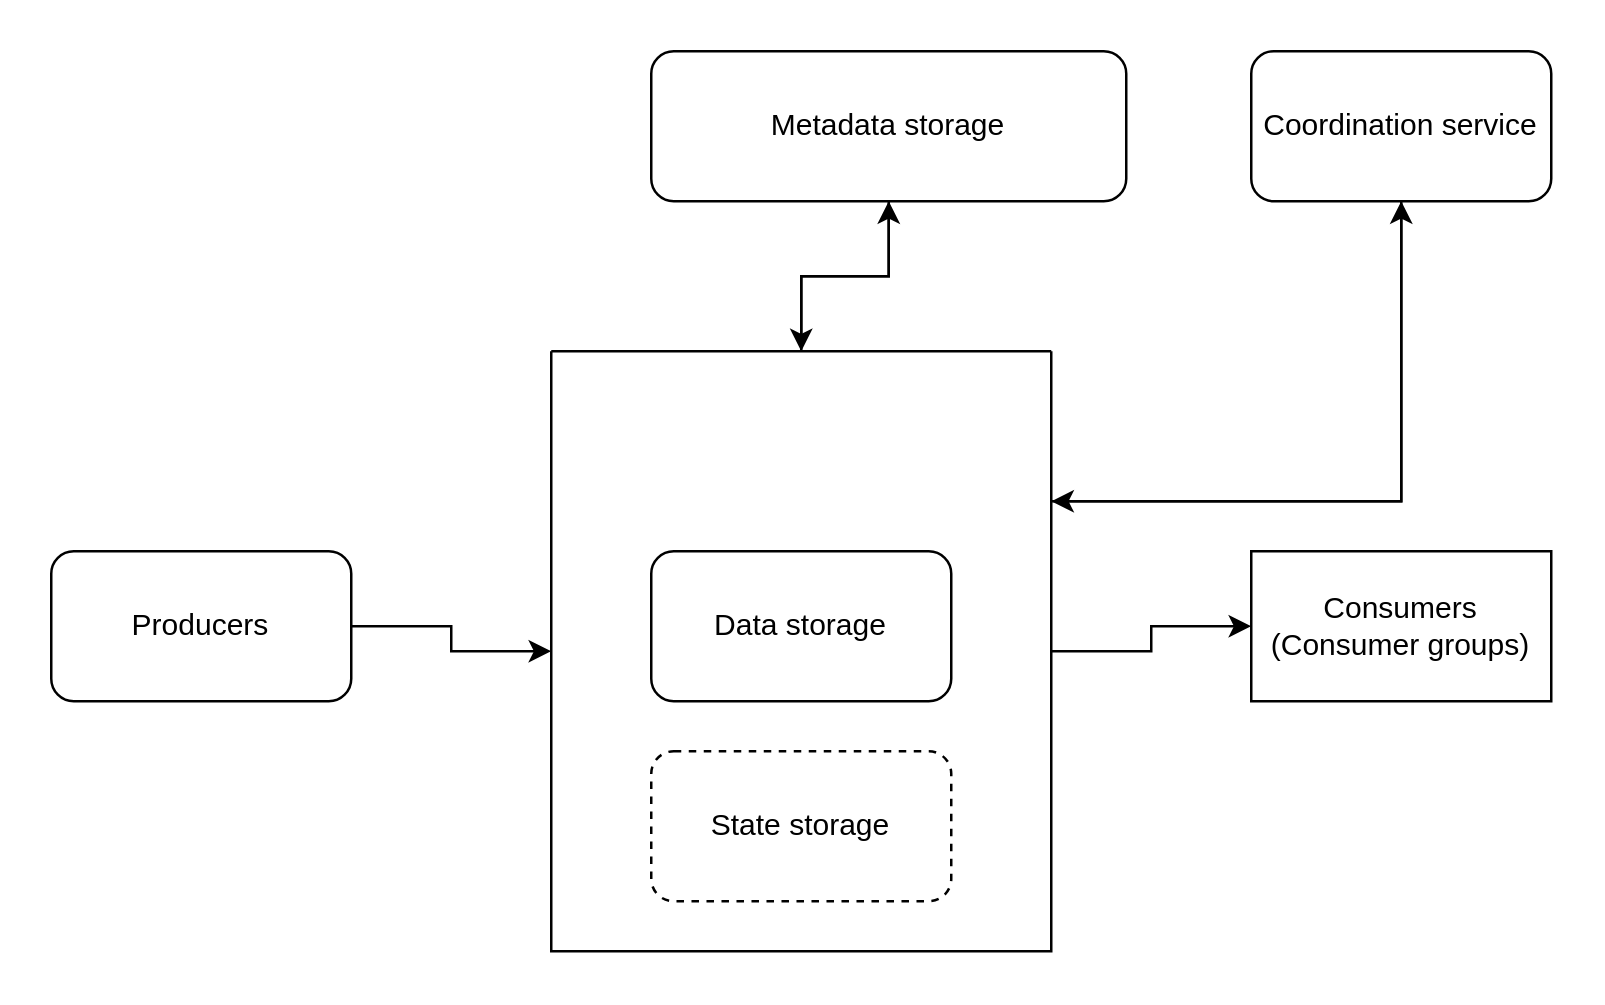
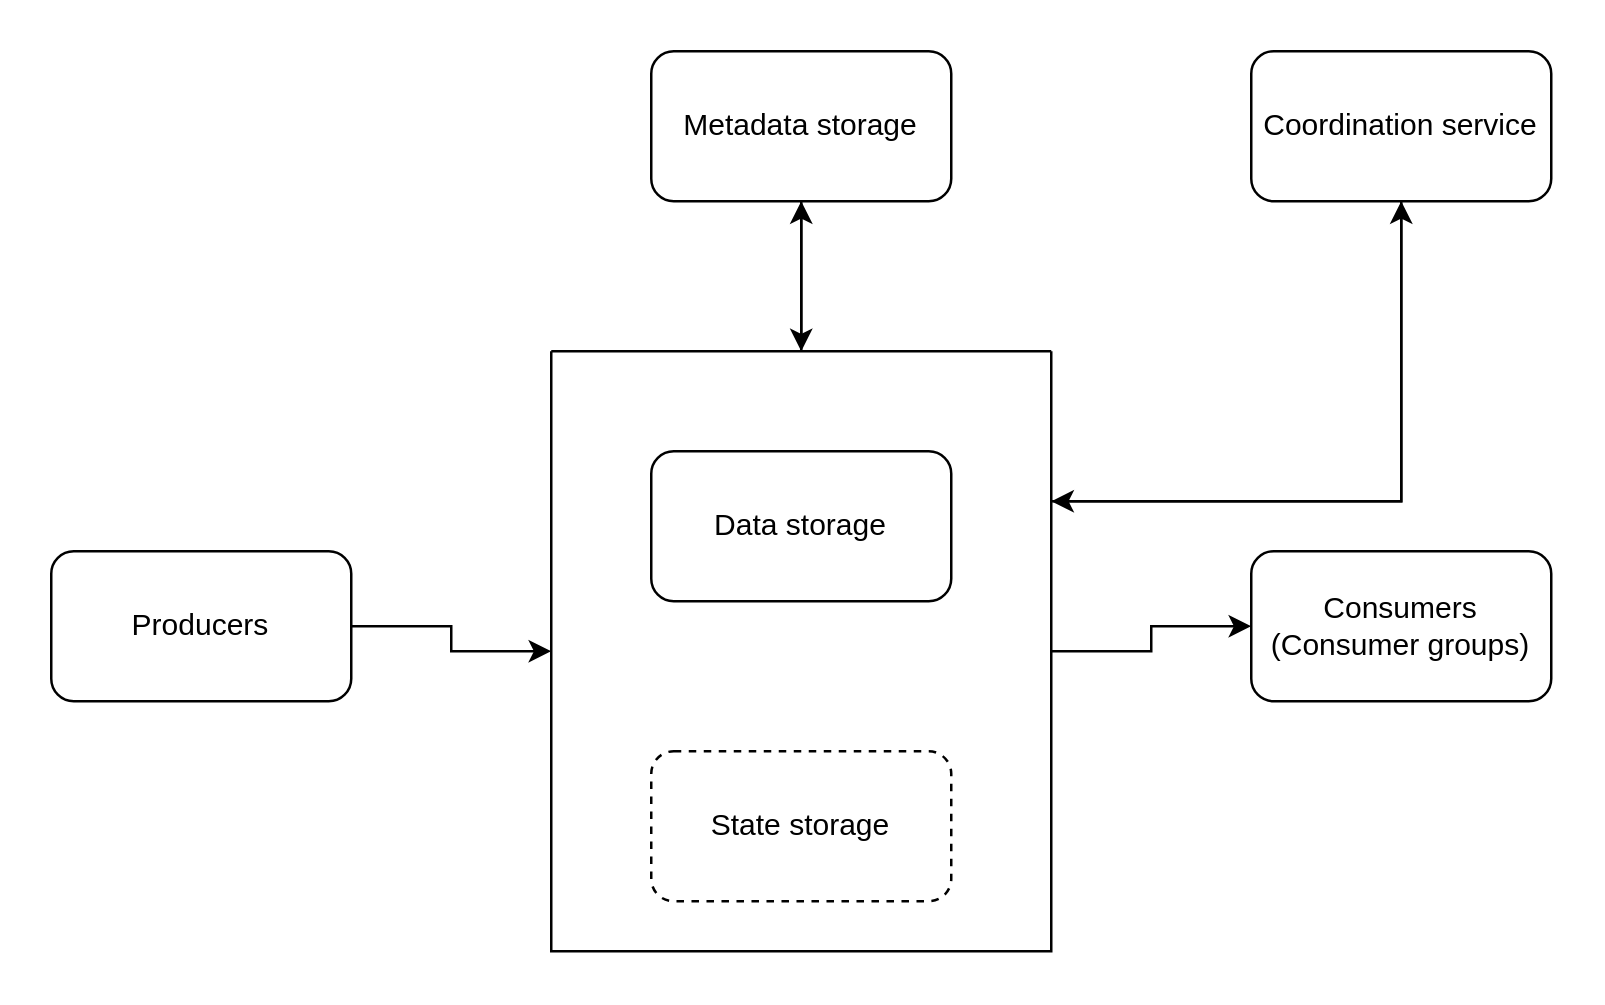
(889, 126) -> (801, 126)
(801, 626) -> (801, 526)
(1401, 626) -> (1401, 626)
